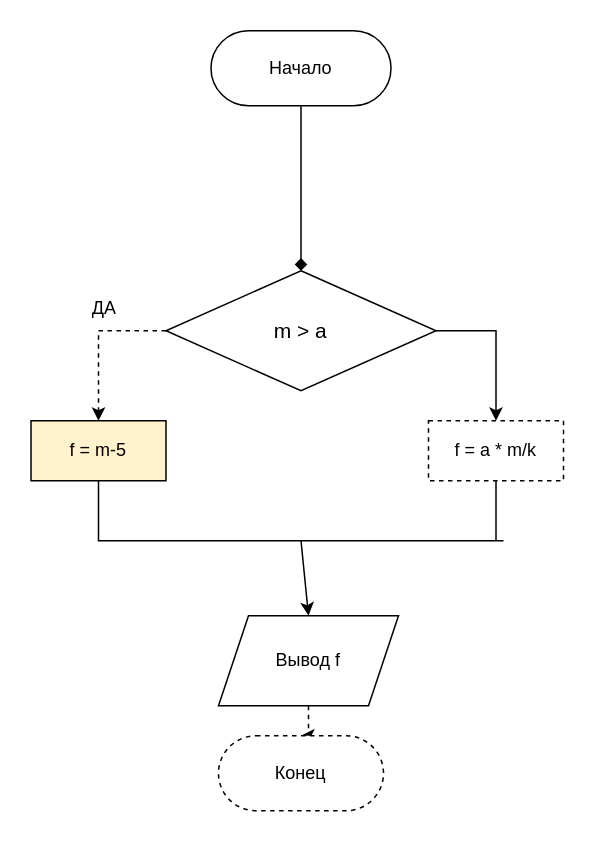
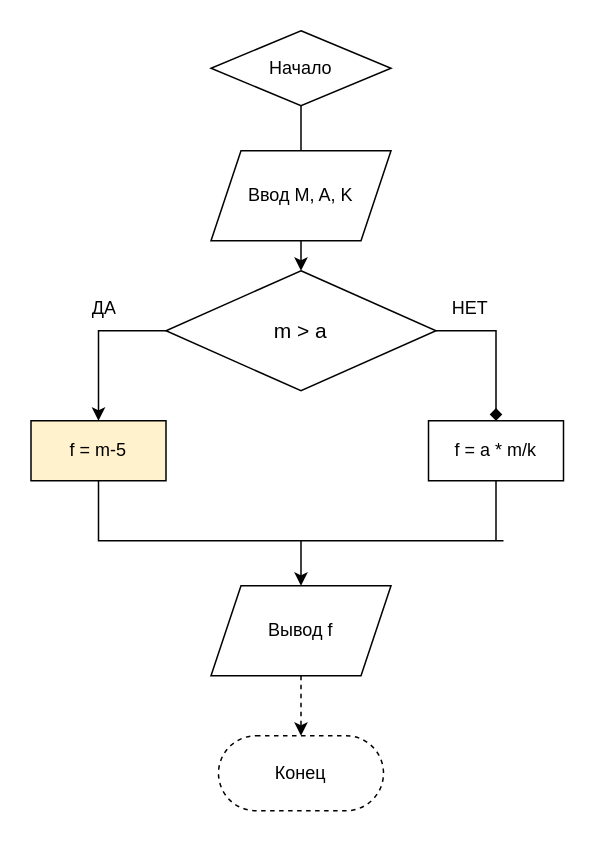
(301, 68) -> (301, 68)
none -> (301, 196)
(301, 258) -> (301, 259)
none -> (503, 308)
(98, 338) -> (98, 338)
(496, 409) -> (496, 408)
(496, 451) -> (496, 451)
(308, 661) -> (301, 631)
